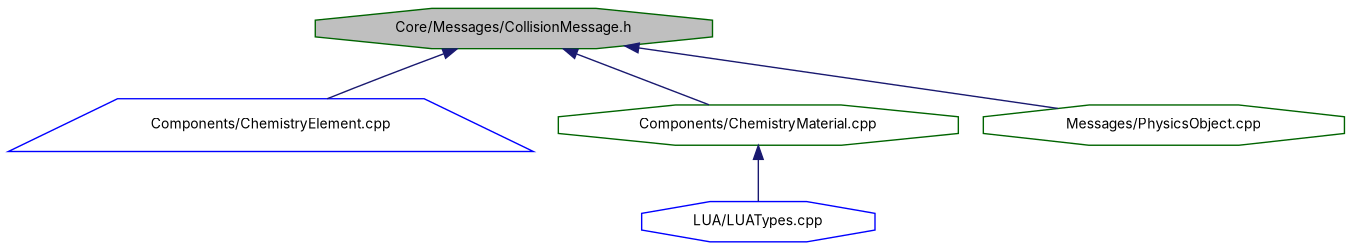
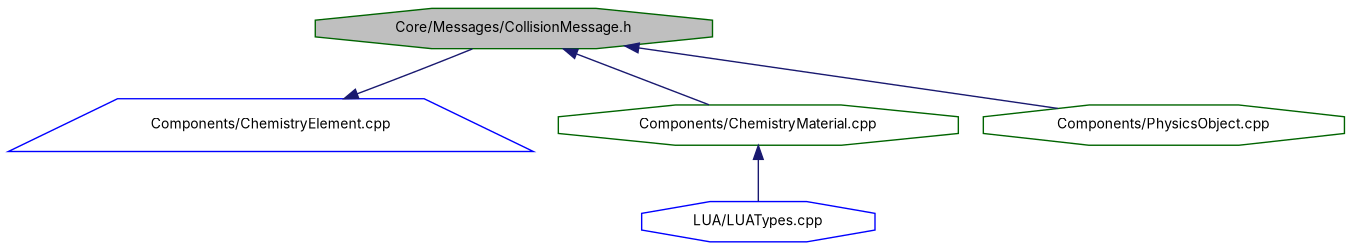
(385, 76) -> (415, 72)
(1164, 125) -> (1164, 125)
